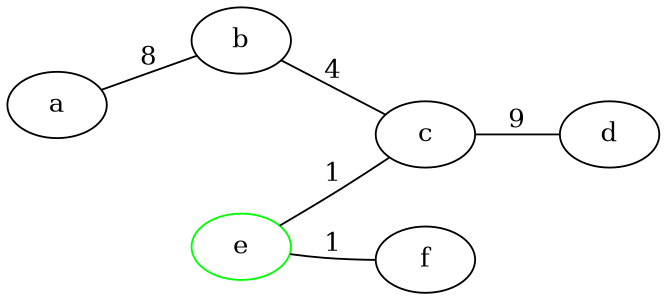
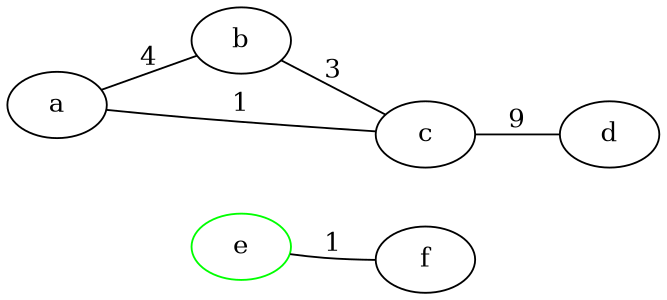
(149, 58) -> (149, 58)
(333, 71) -> (333, 71)
(335, 193) -> (241, 122)
